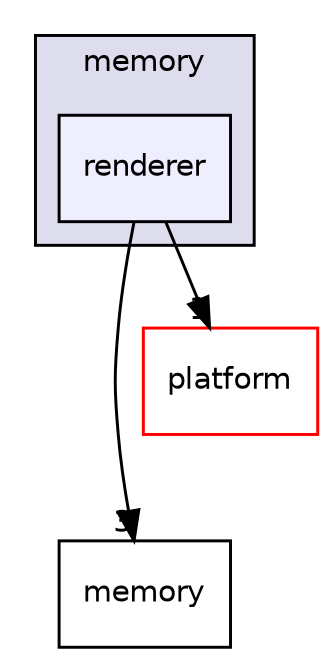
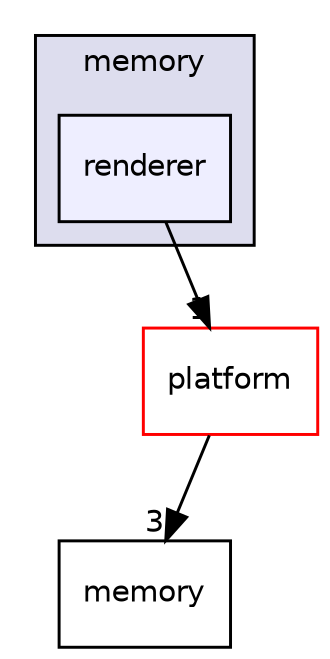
(116, 366) -> (193, 474)
